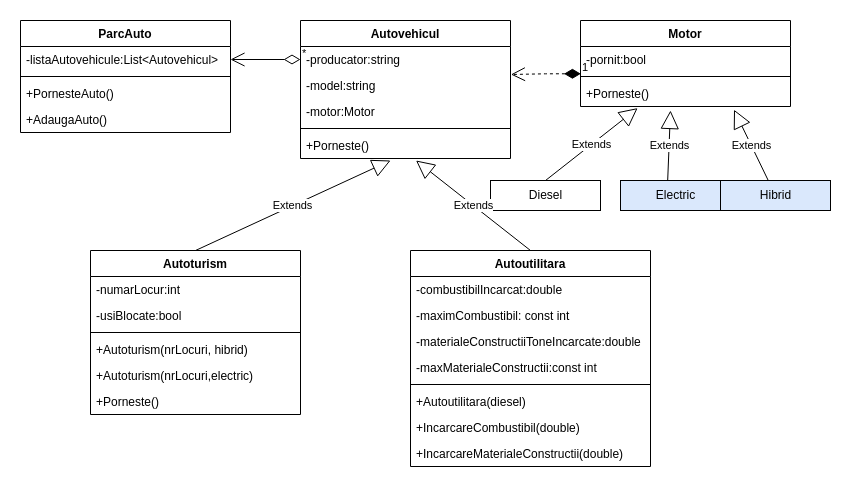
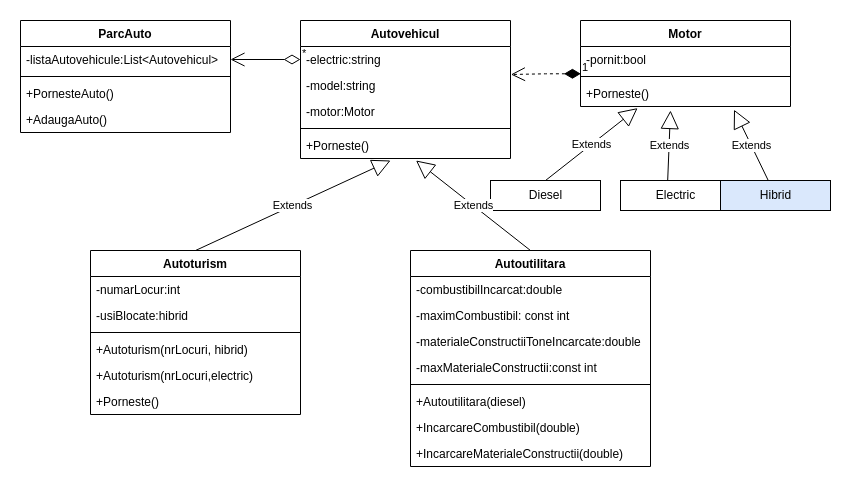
(363, 60) -> (354, 60)
(676, 196) -> (676, 196)
(144, 316) -> (149, 316)
